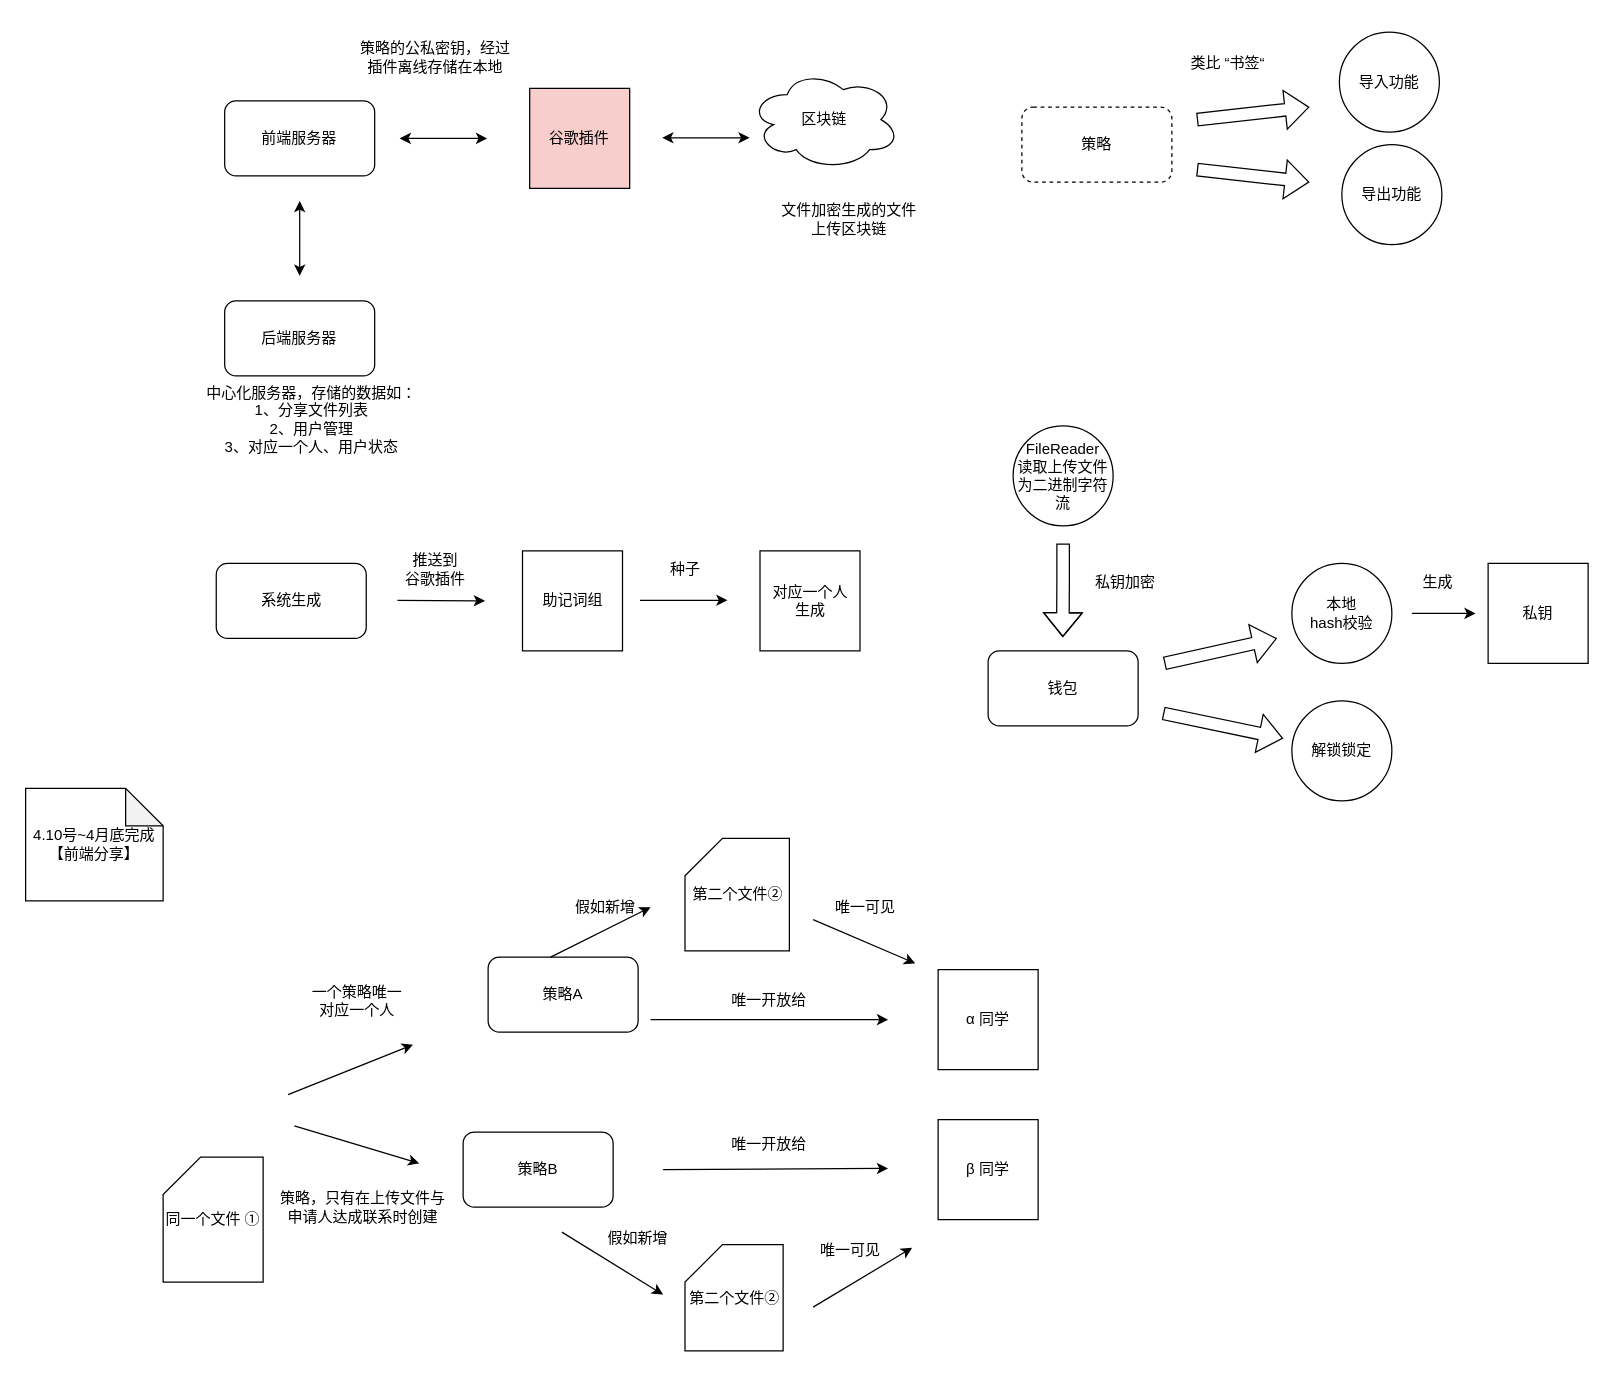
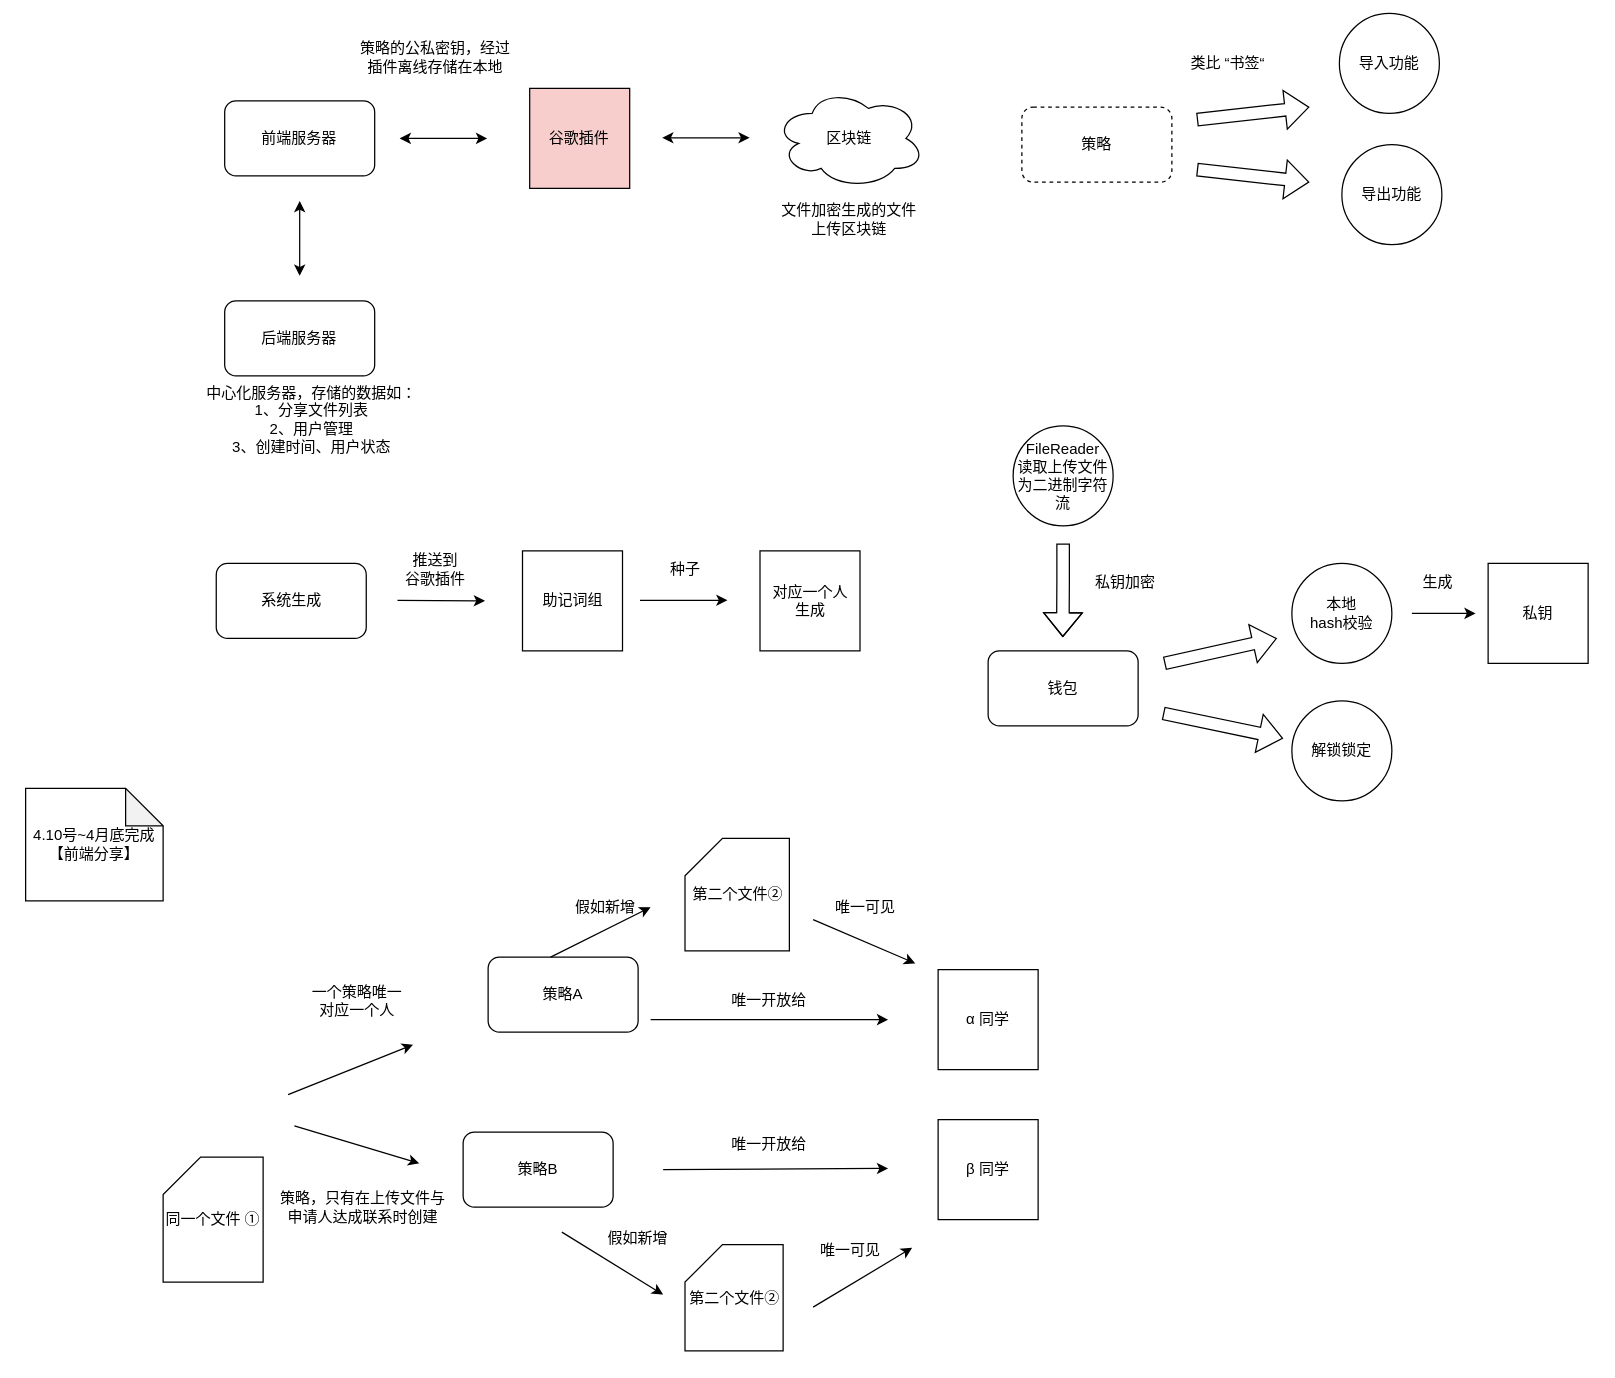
(1389, 82) -> (1389, 63)
(825, 119) -> (850, 138)
(312, 419) -> (312, 419)
